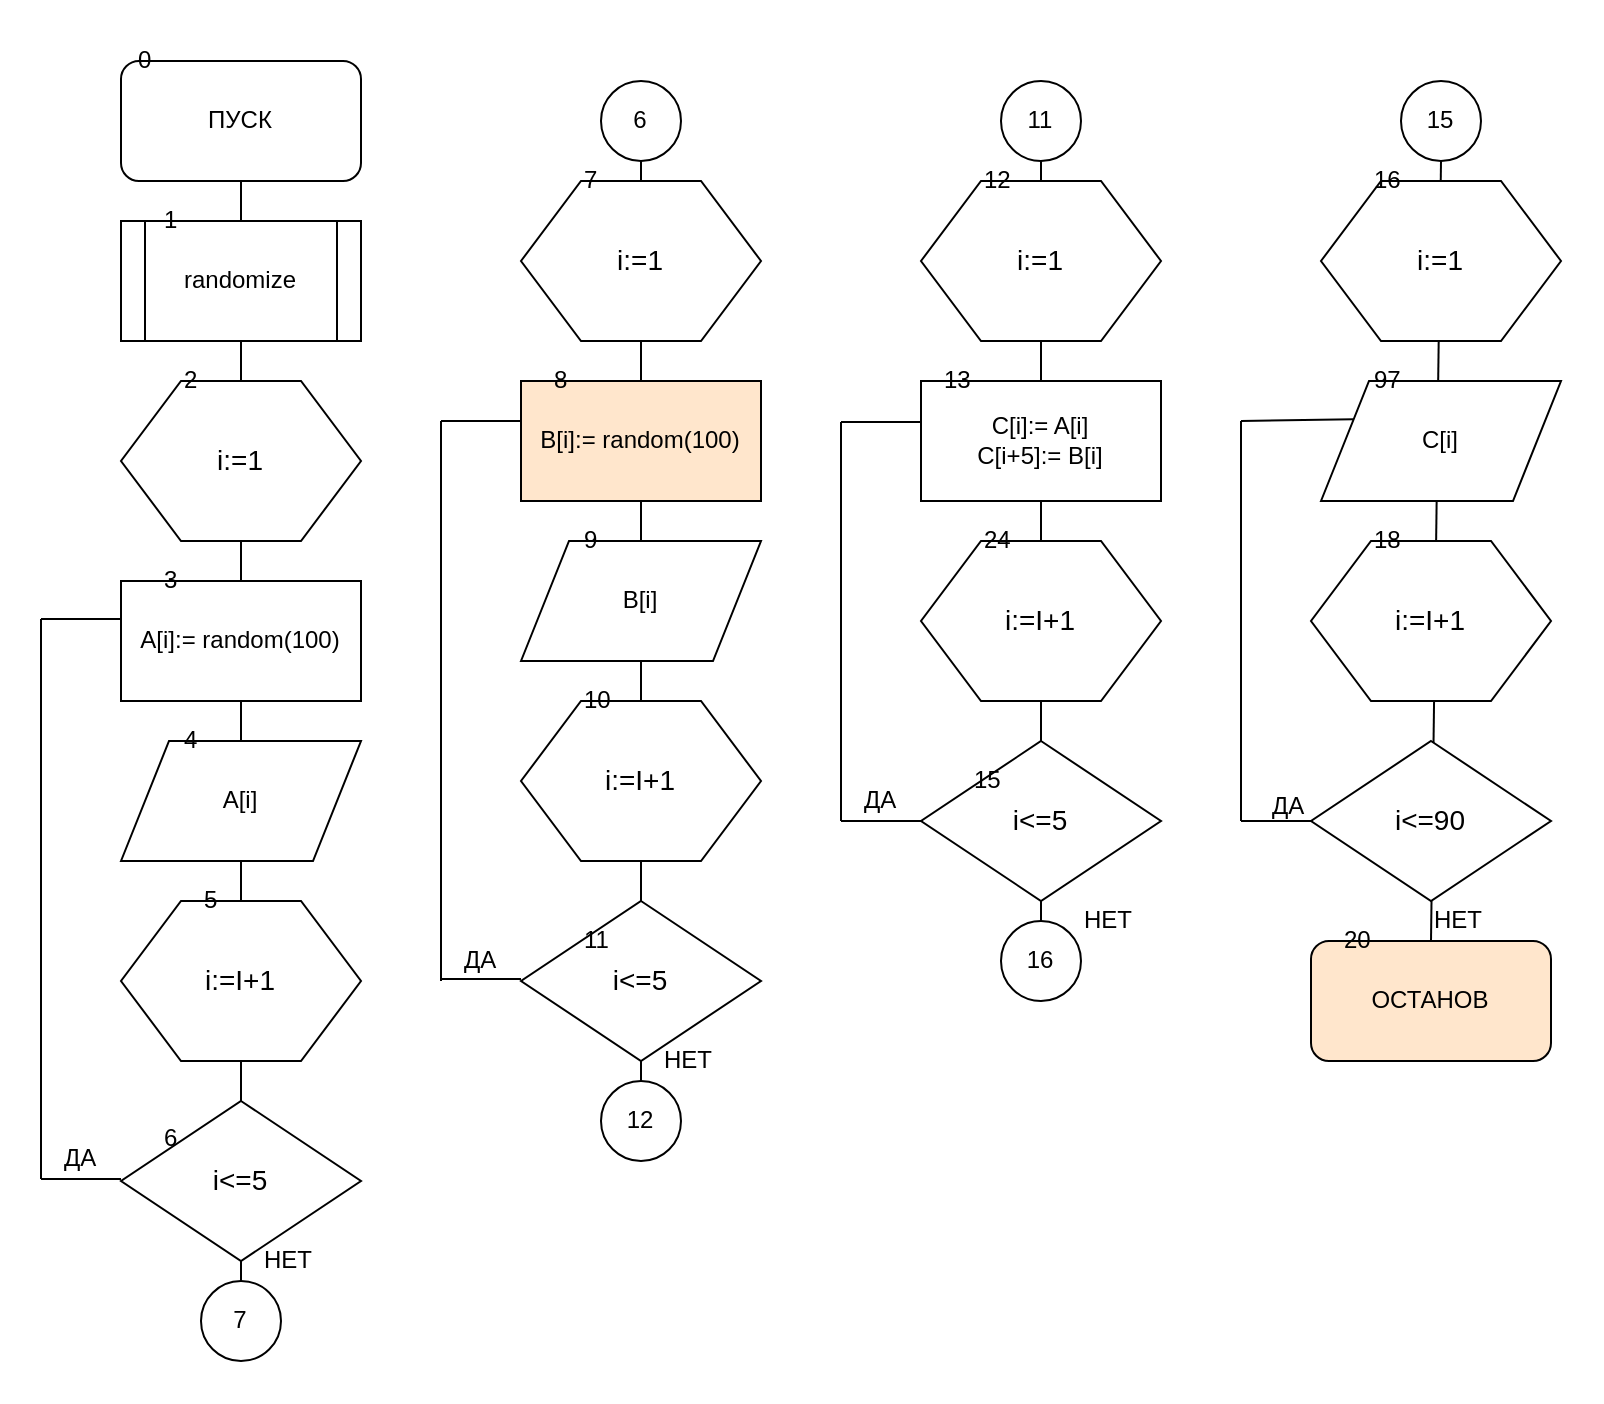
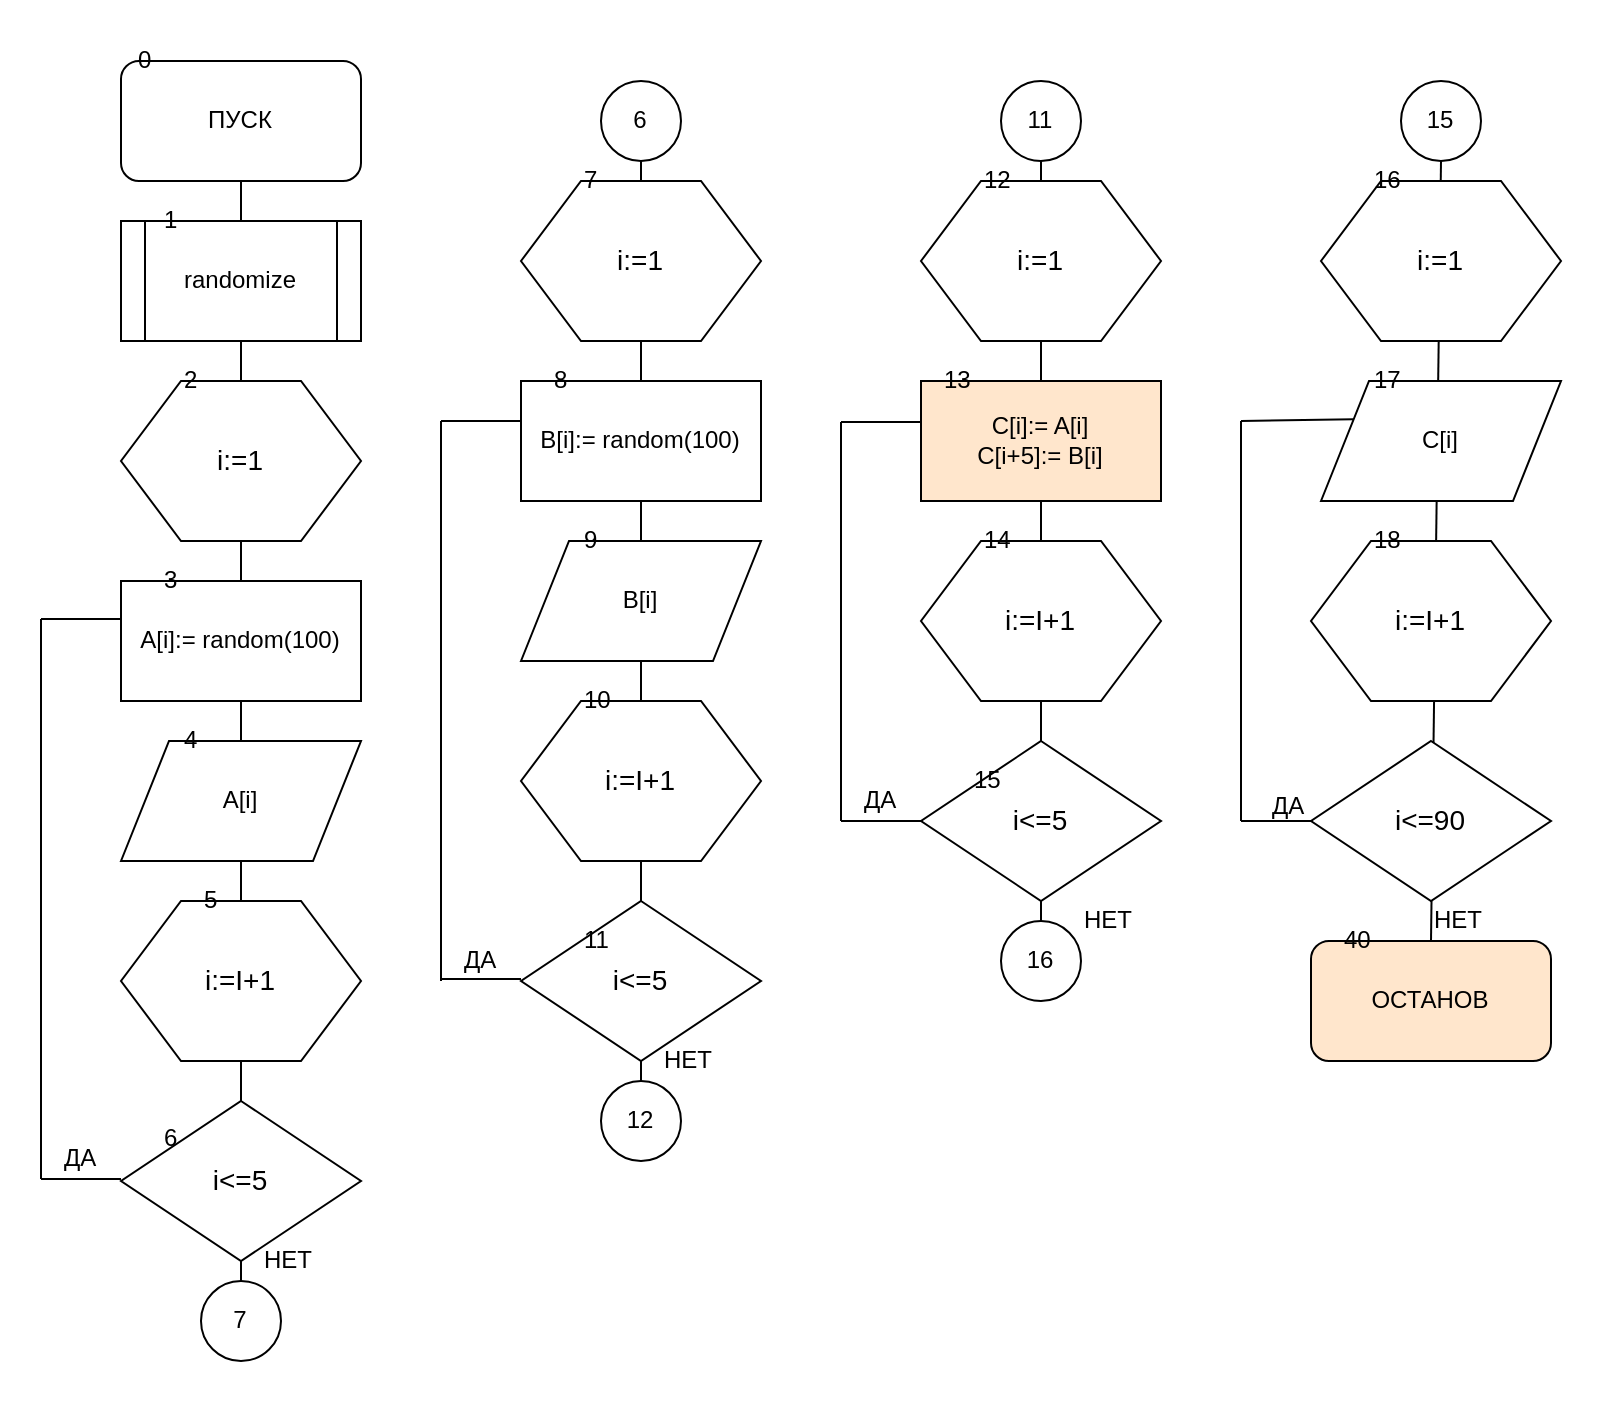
(1388, 381) -> (1388, 381)
(641, 441) -> (641, 441)
(1041, 441) -> (1041, 441)
(998, 541) -> (998, 541)
(1358, 941) -> (1358, 941)
